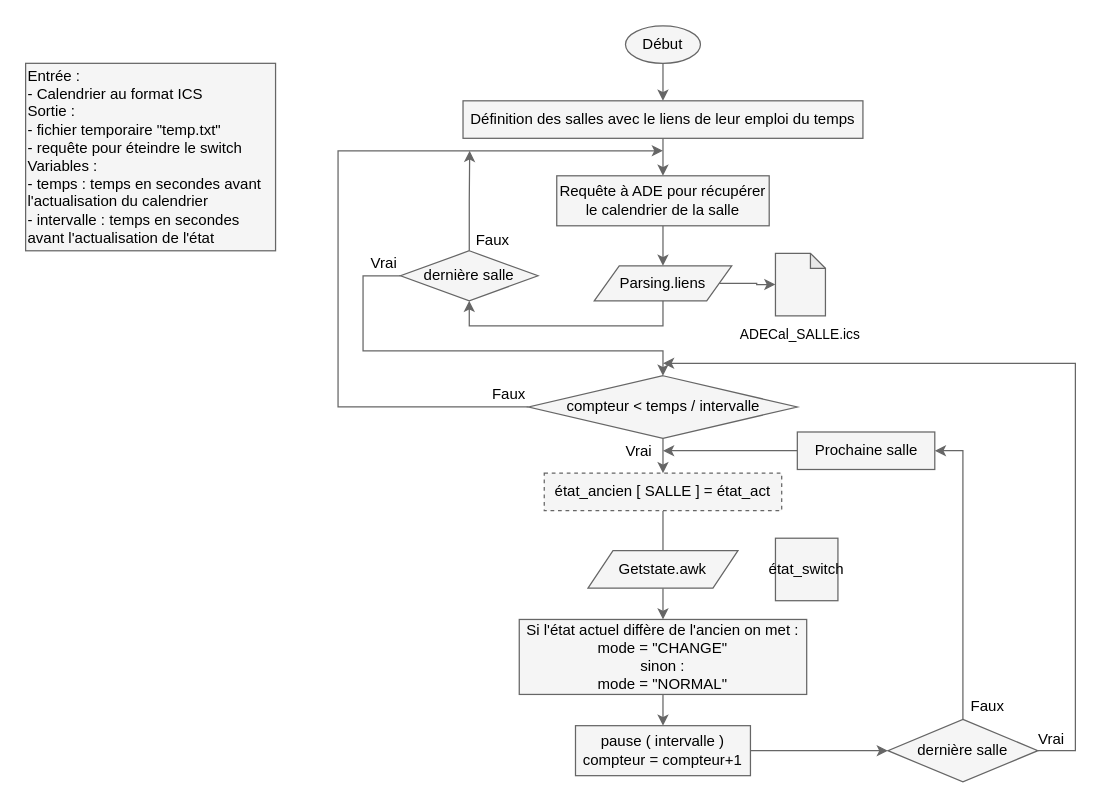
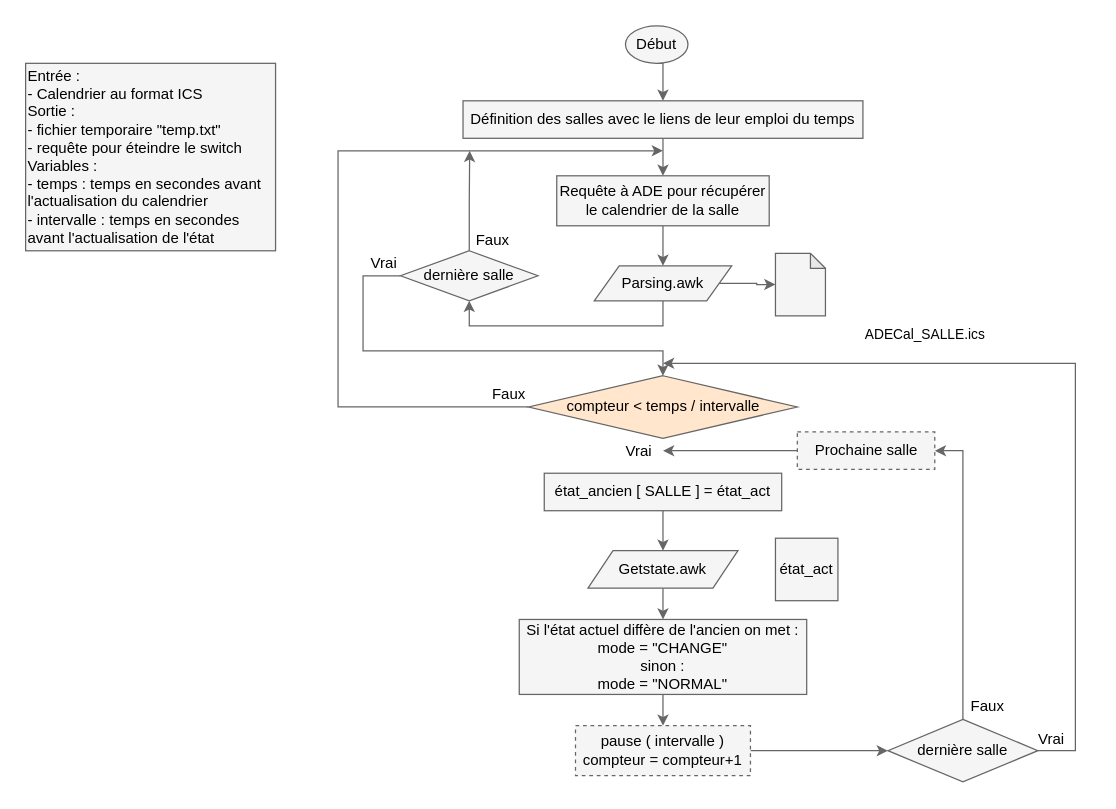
(663, 44) -> (657, 44)
(663, 283) -> (663, 283)
(801, 334) -> (926, 334)
(663, 407) -> (663, 407)
(663, 451) -> none
(866, 451) -> (866, 451)
(663, 492) -> (663, 492)
(663, 544) -> (663, 541)
(807, 569) -> (807, 569)
(663, 751) -> (663, 751)
